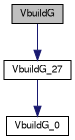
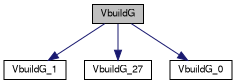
none -> (35, 70)
(38, 93) -> (155, 39)
